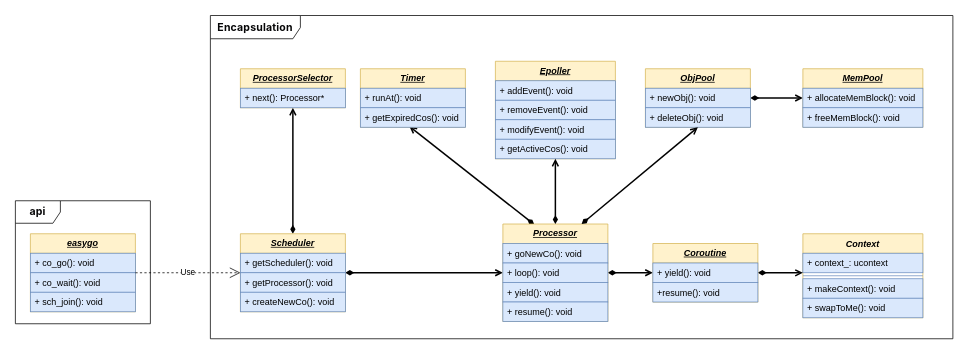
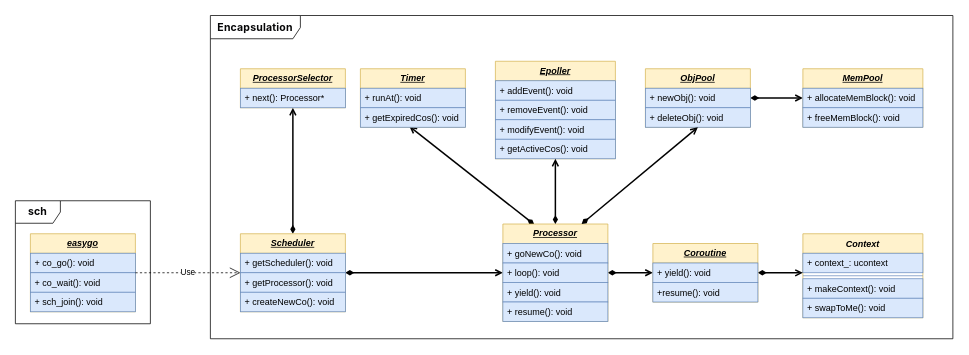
(38, 212) -> (38, 212)
